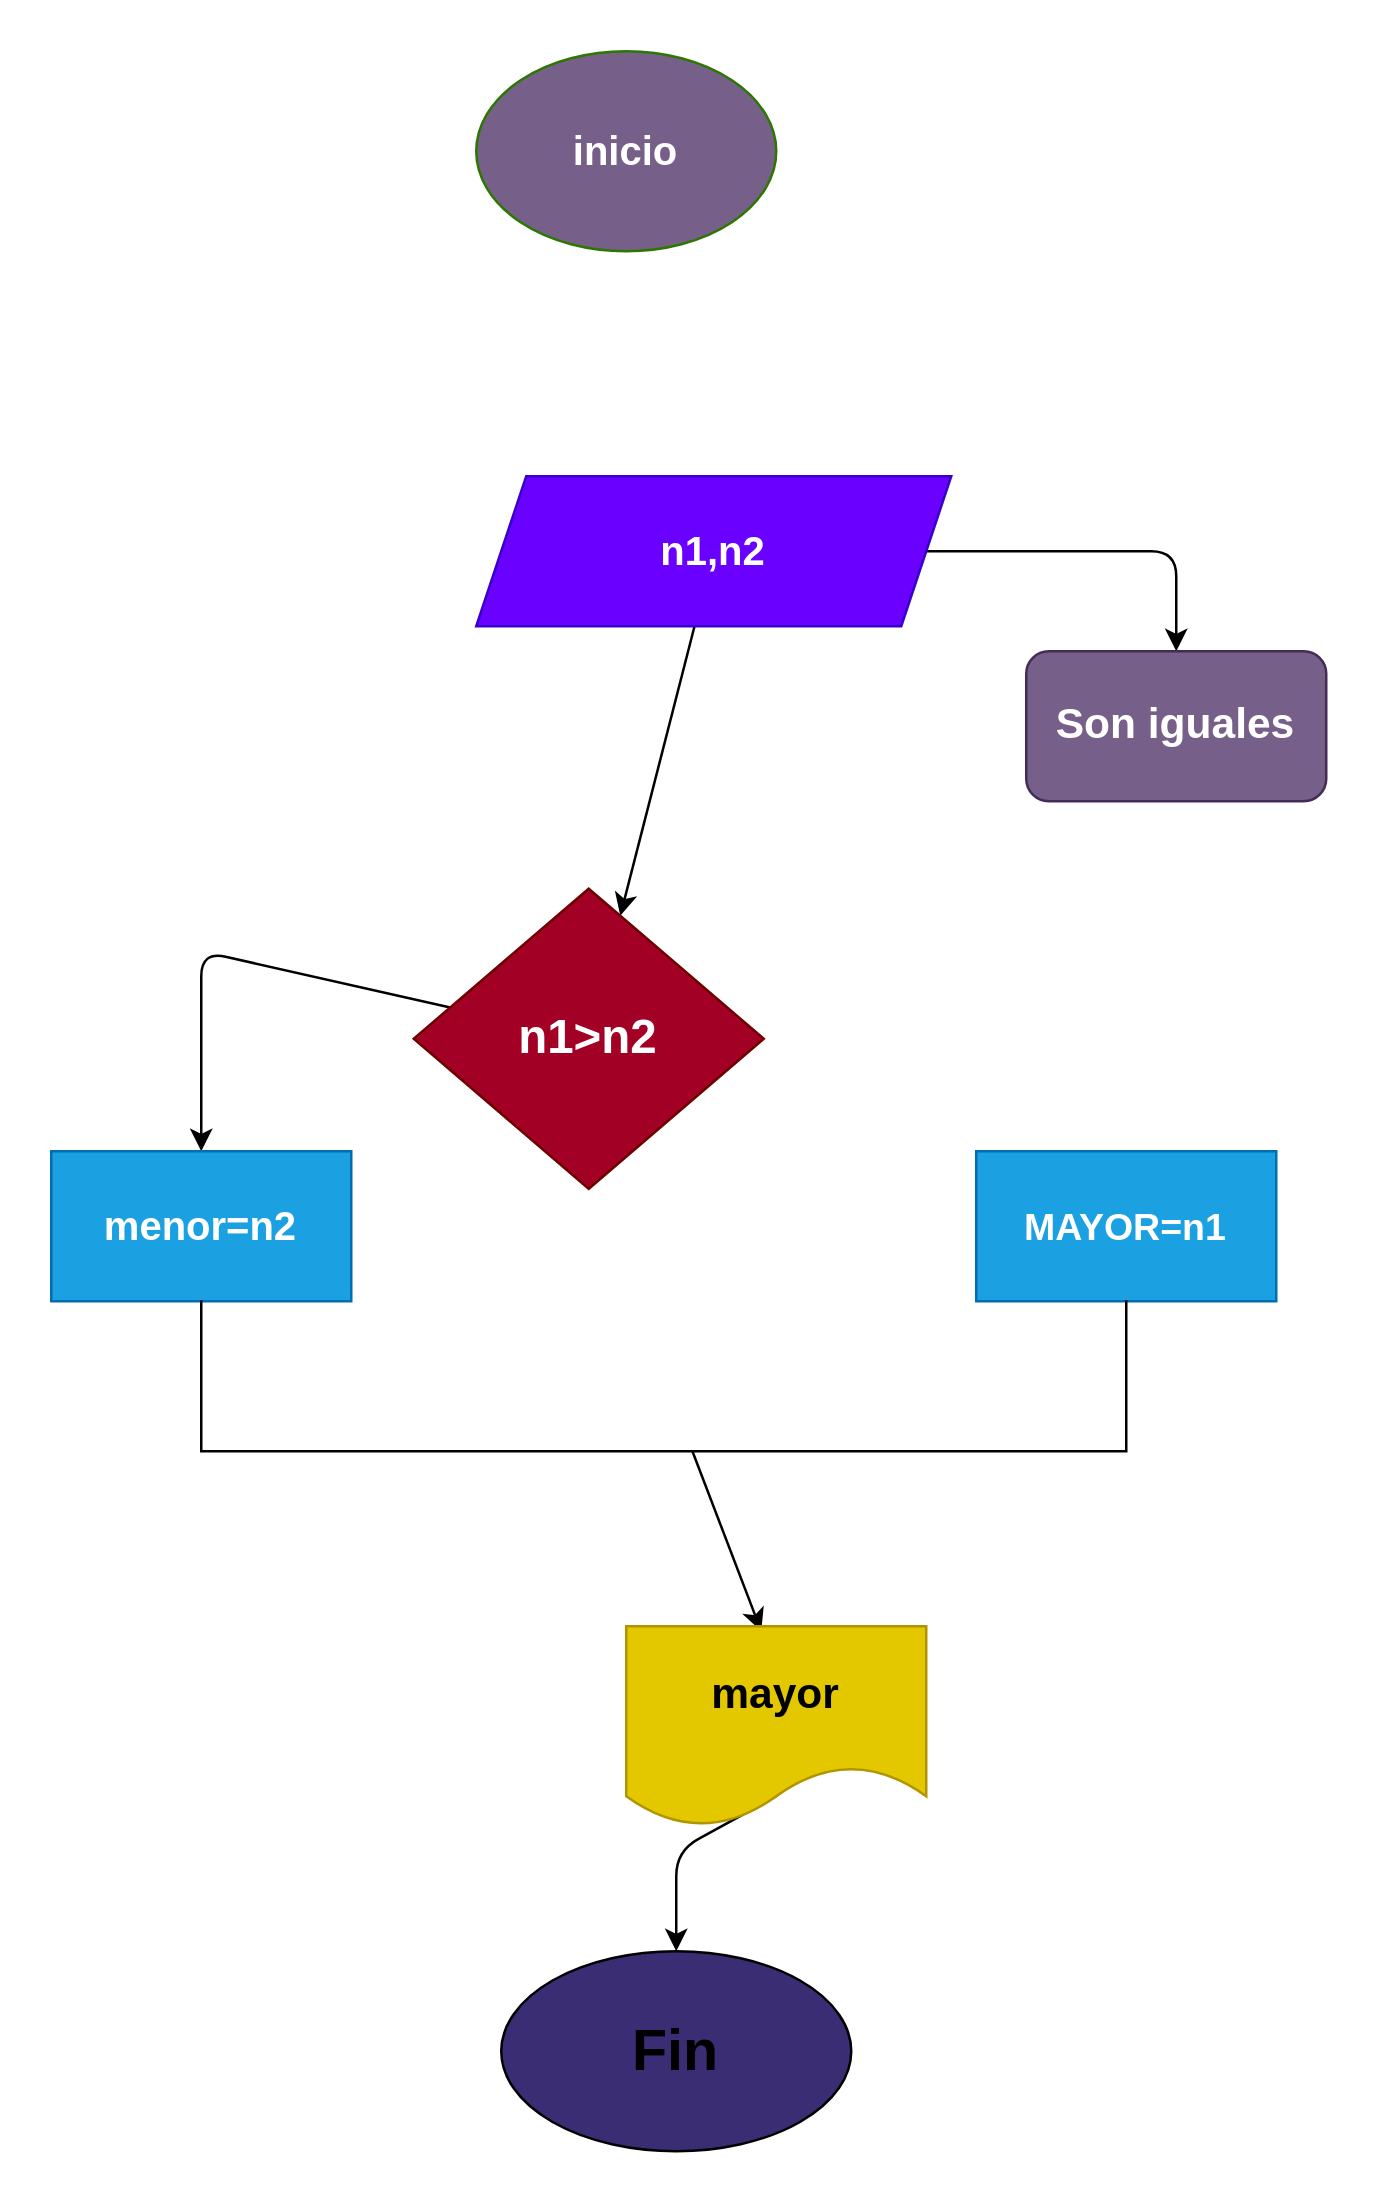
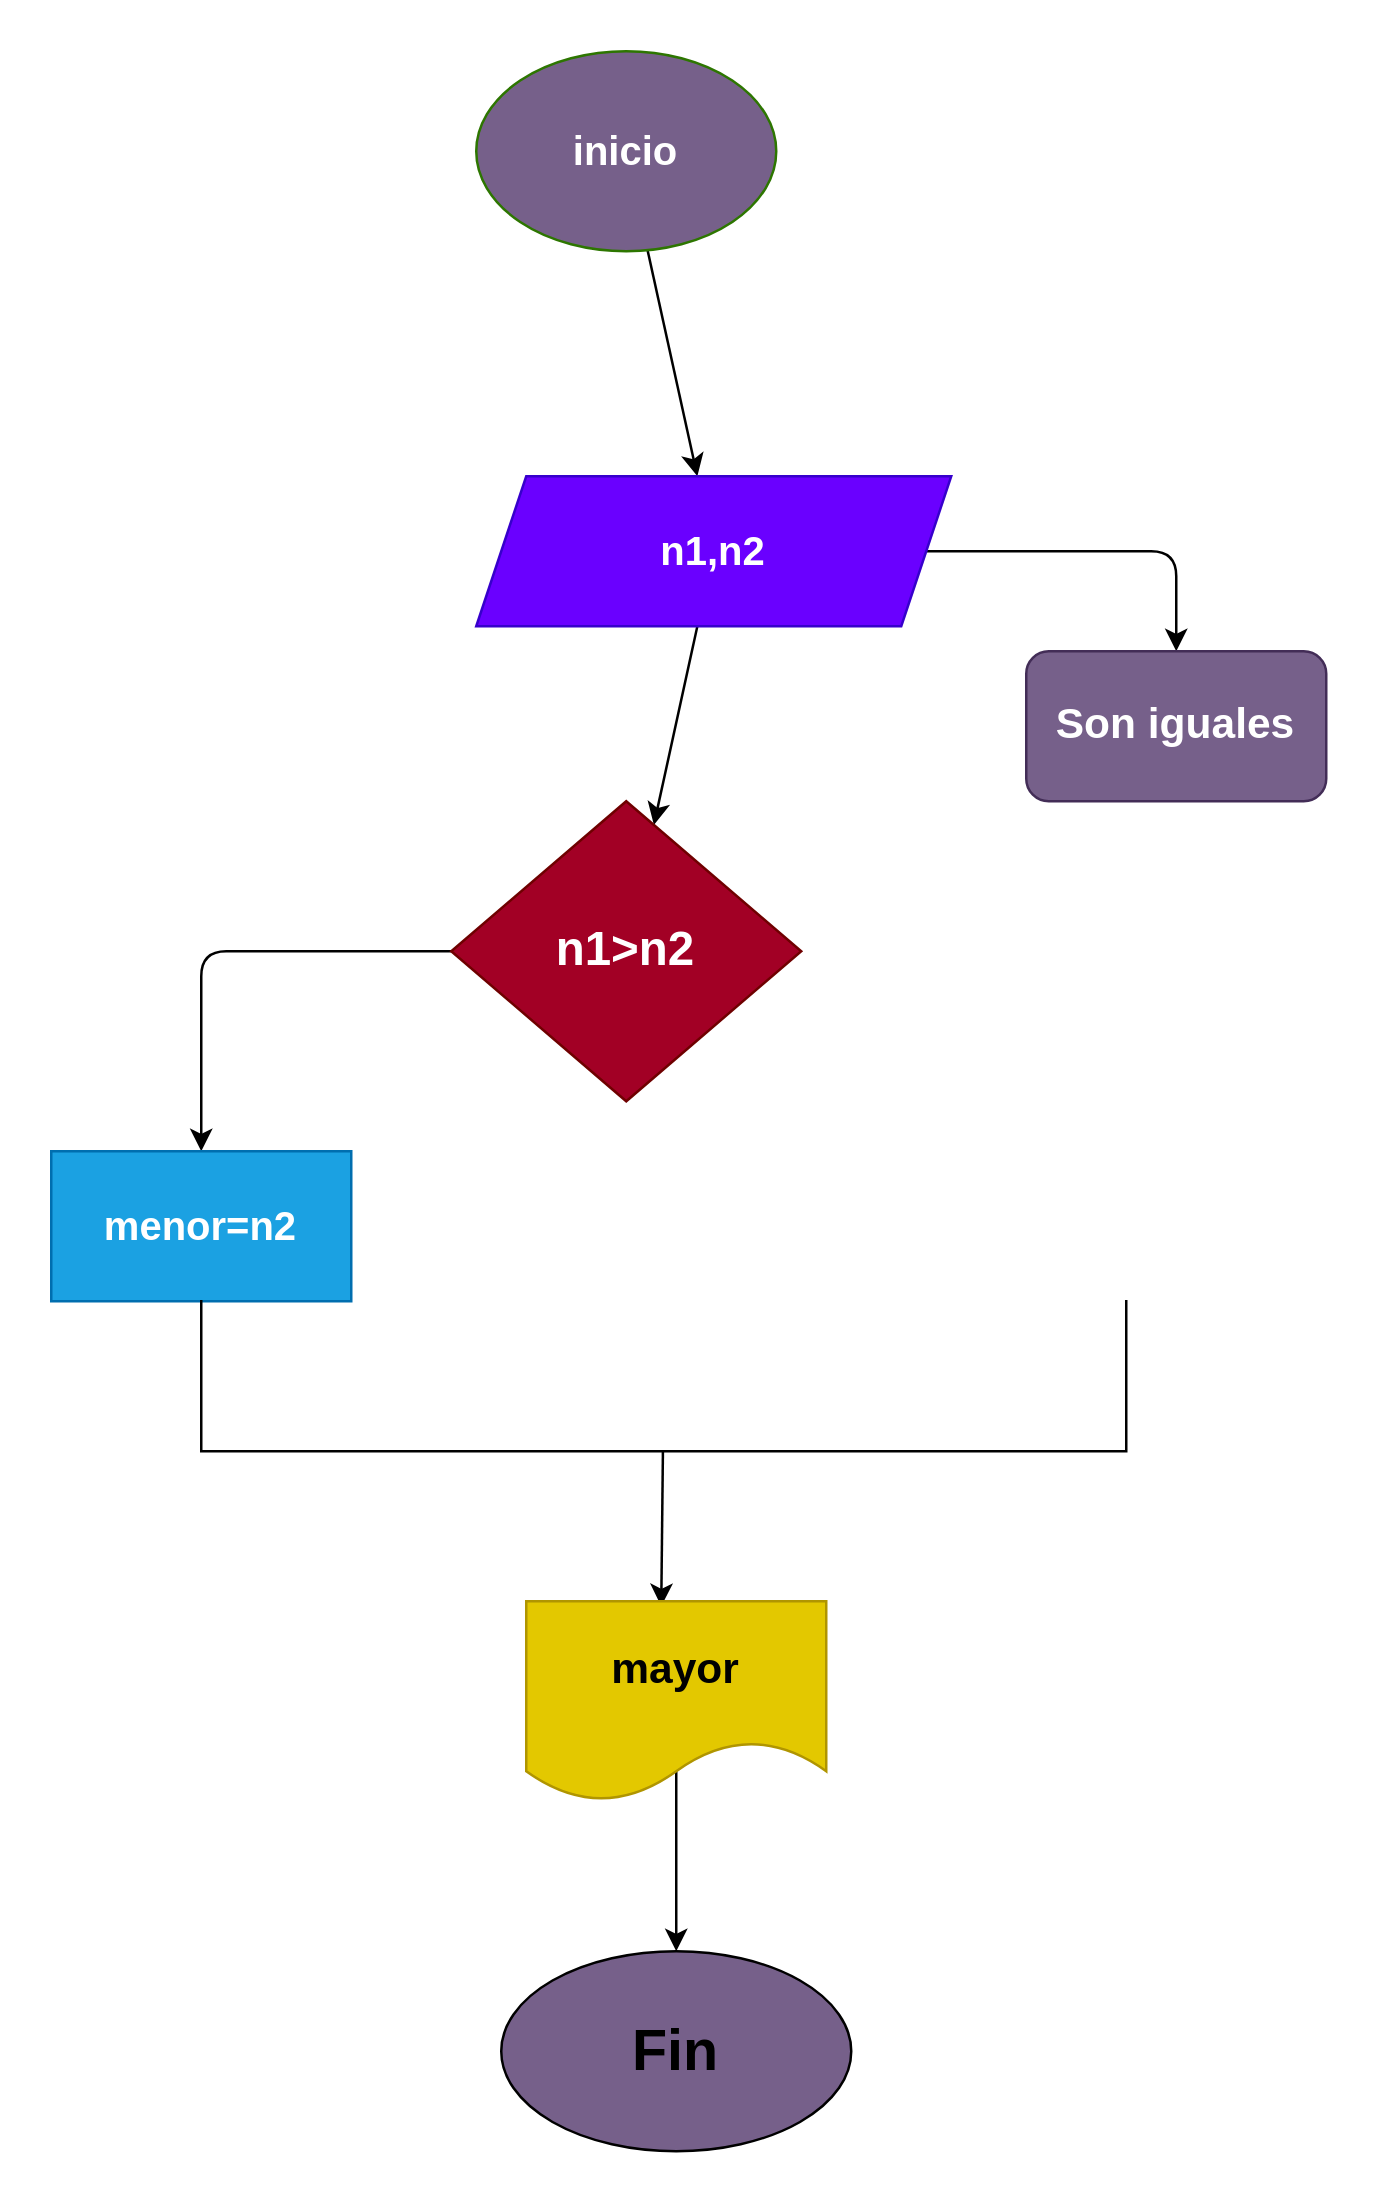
none -> (671, 355)
(589, 1039) -> (626, 951)
(1126, 1226) -> none
(776, 1726) -> (676, 1701)
(676, 2051) -> (676, 2051)
